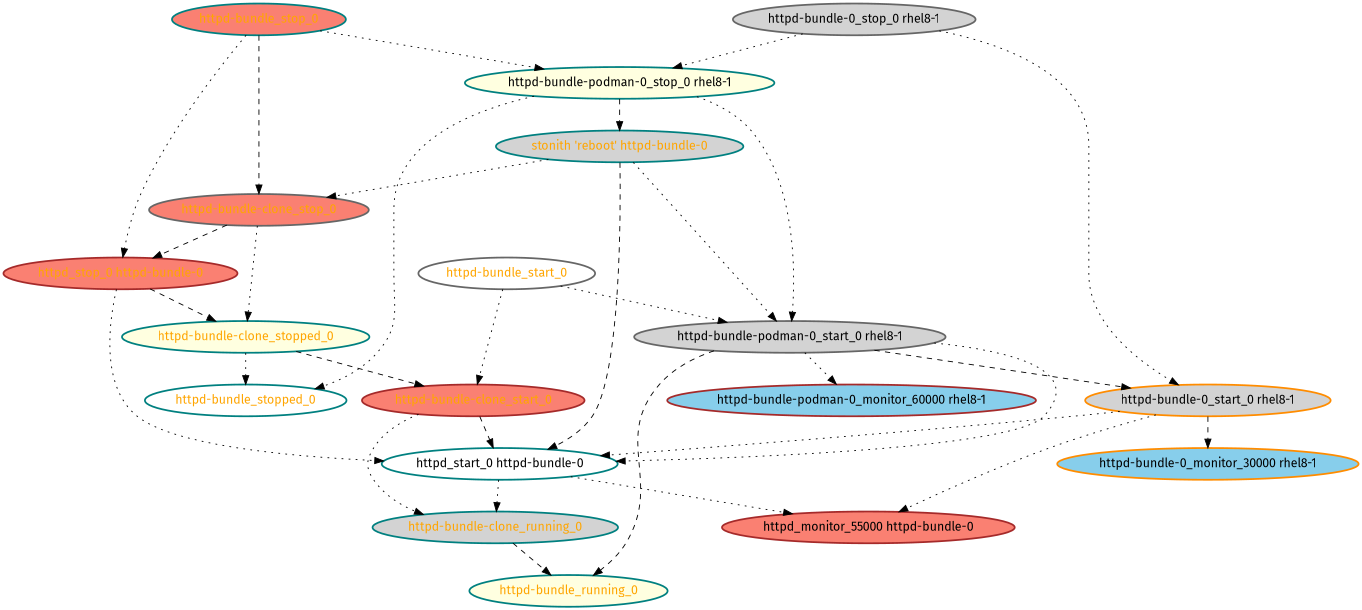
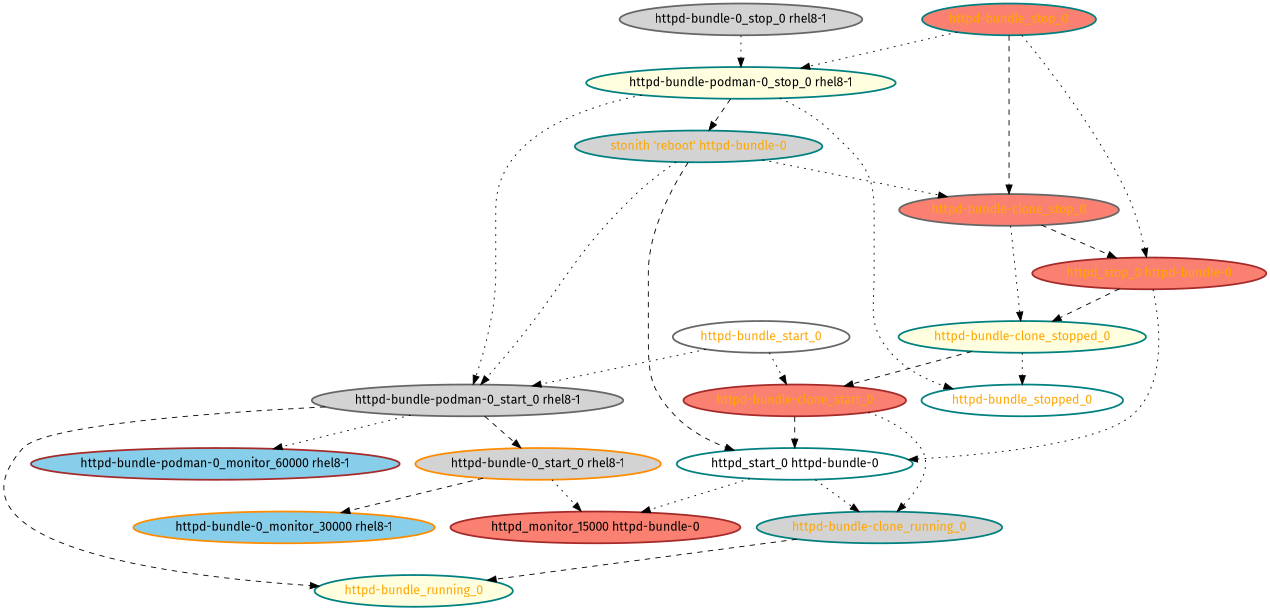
(1089, 178) -> none
(865, 435) -> none
(920, 445) -> none
(868, 527) -> (595, 527)
